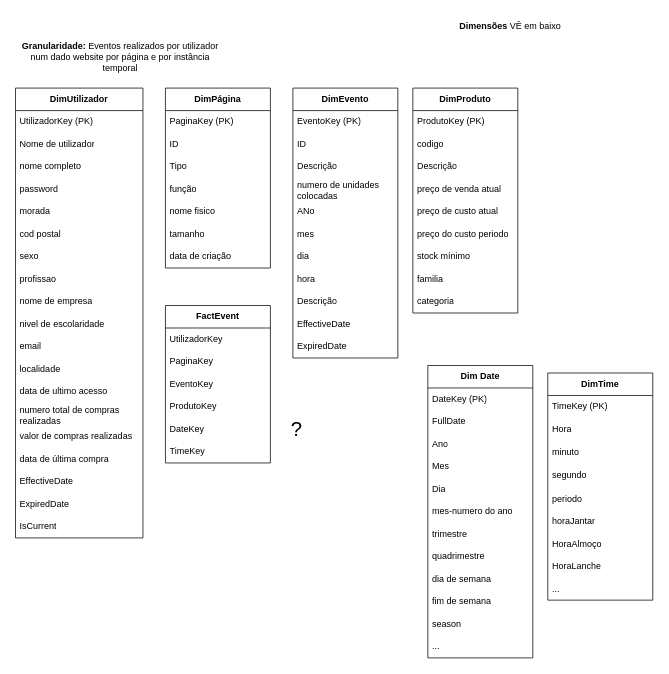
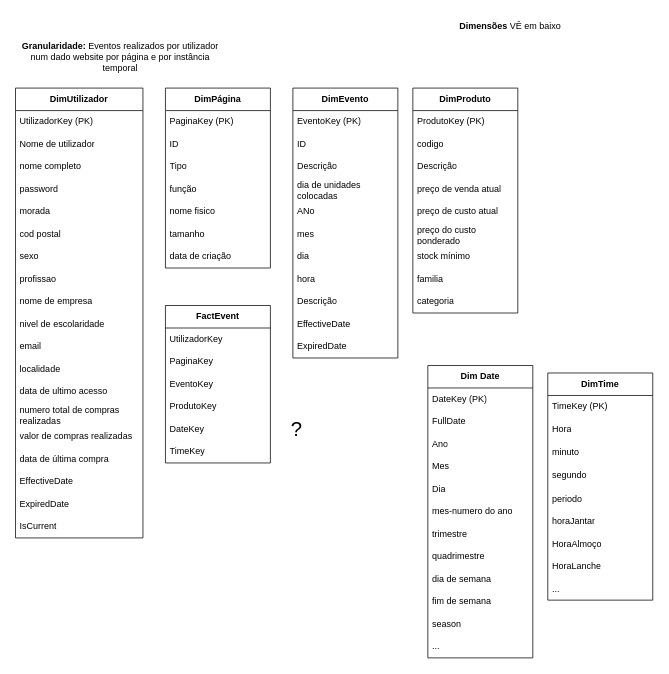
(346, 189) -> (346, 189)
(466, 234) -> (466, 234)
